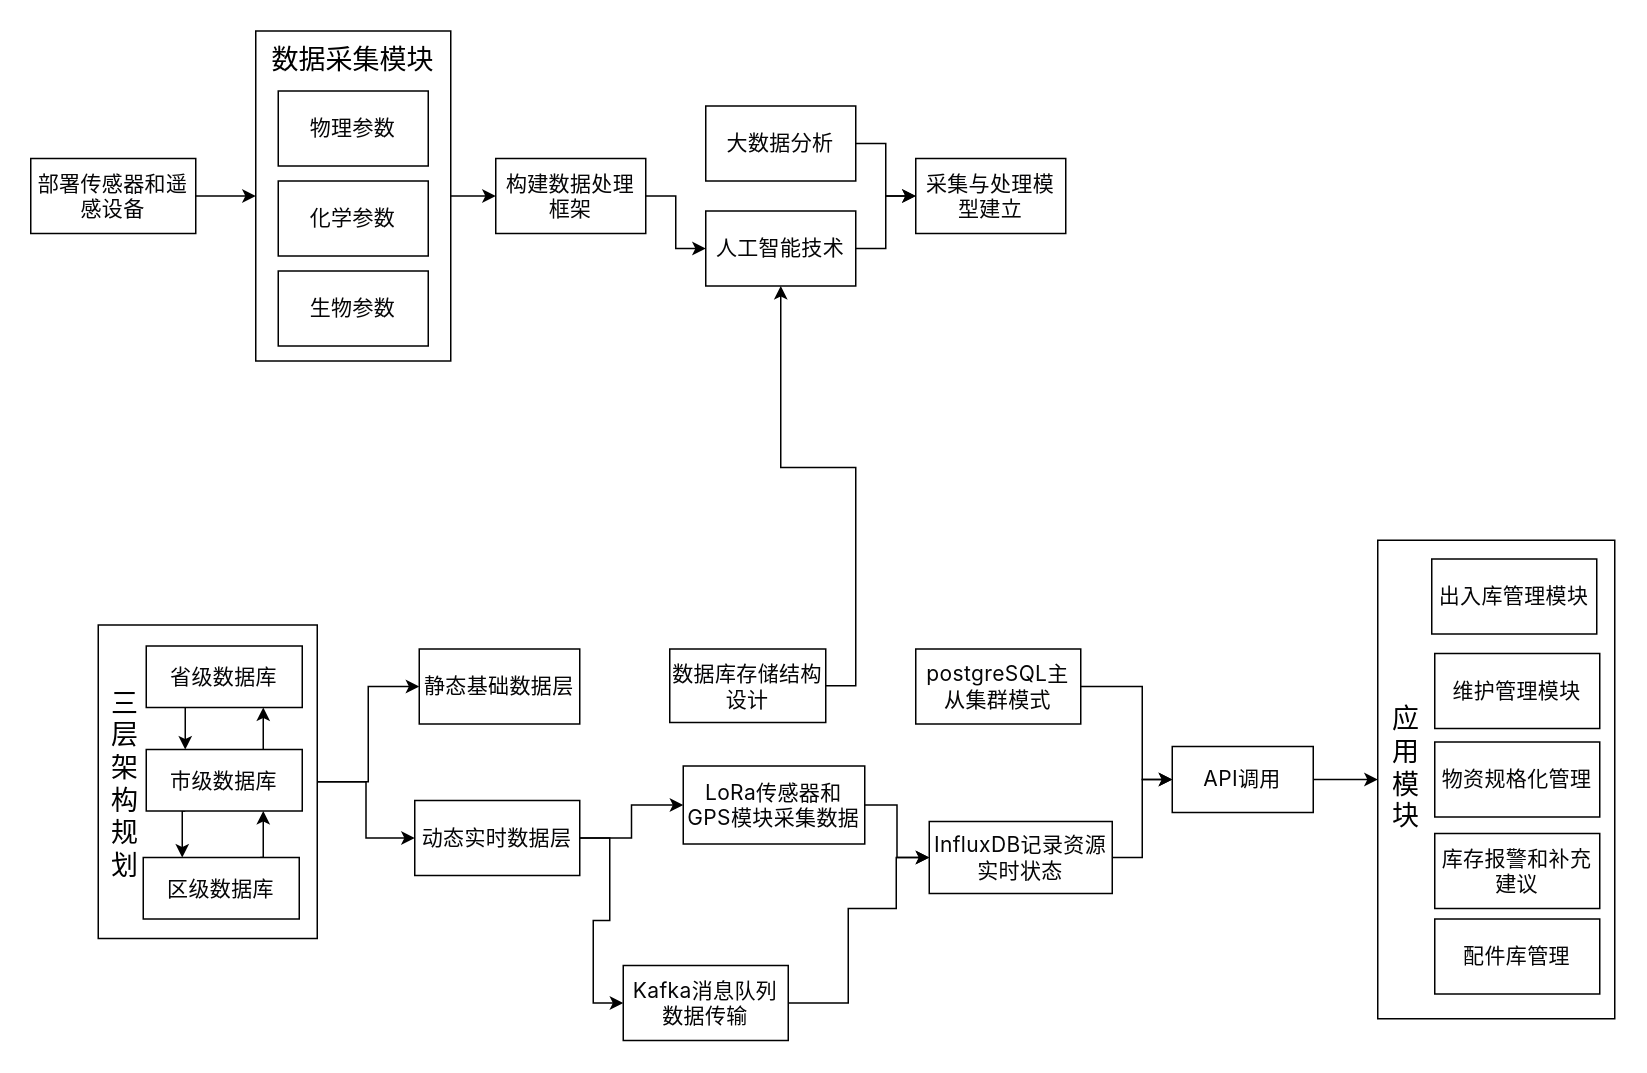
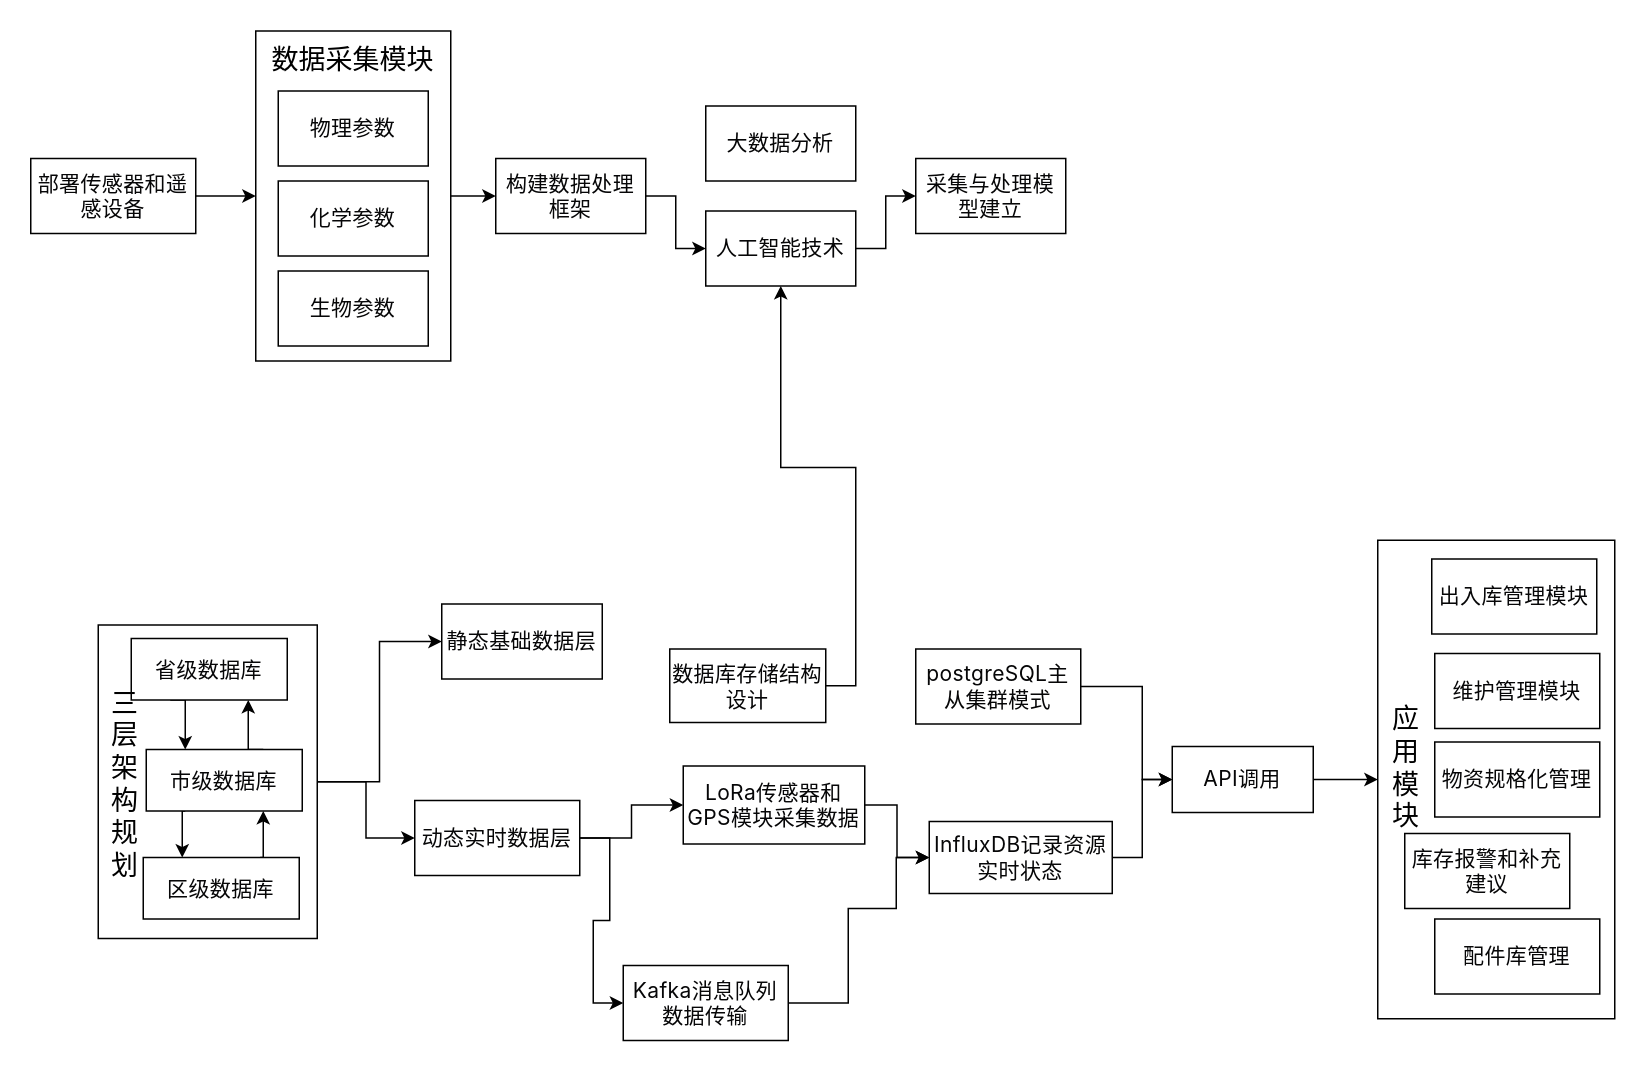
(886, 152) -> none
(224, 677) -> (209, 669)
(500, 686) -> (522, 641)
(1517, 871) -> (1487, 871)
